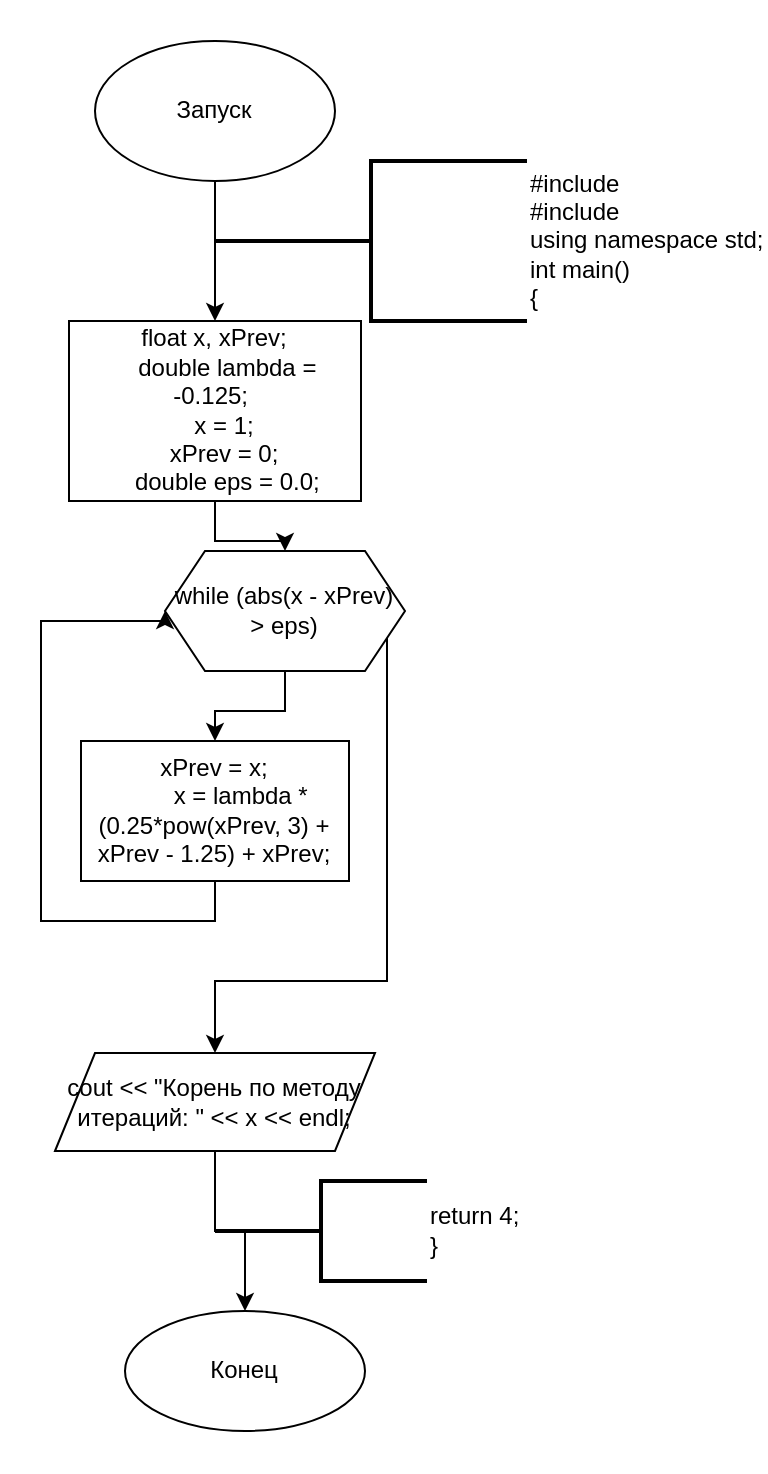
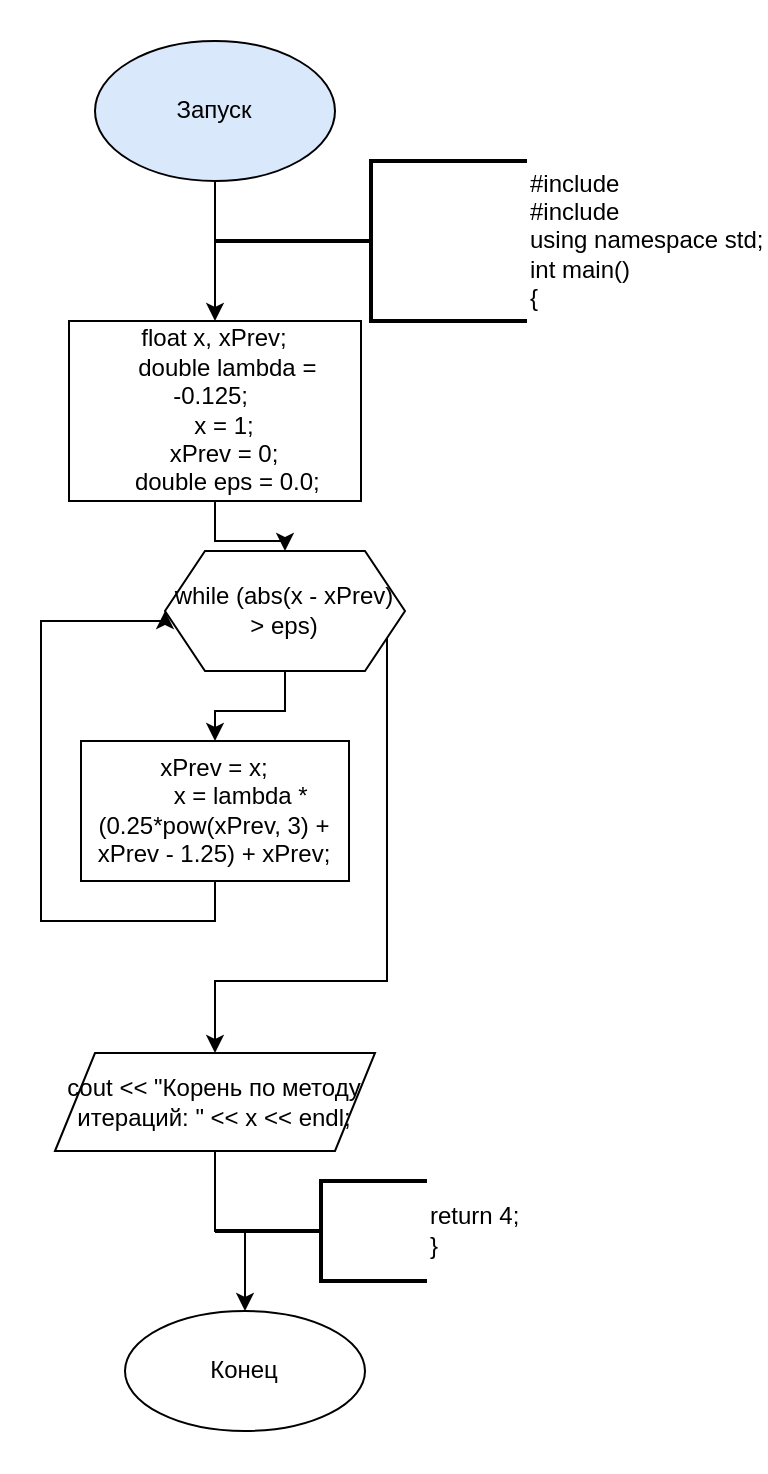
(215, 111) -> (215, 111)
